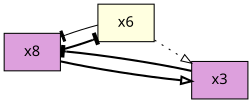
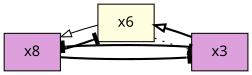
(82, 30) -> (84, 29)
none -> (178, 32)
(169, 49) -> (170, 44)
(121, 72) -> (123, 59)
